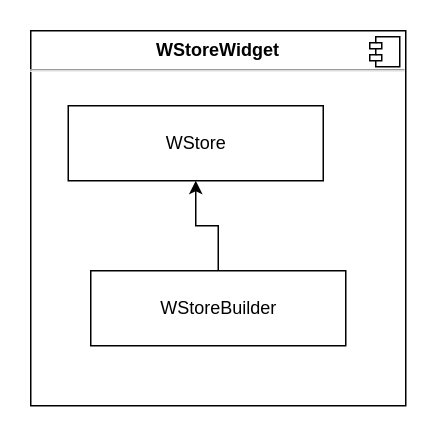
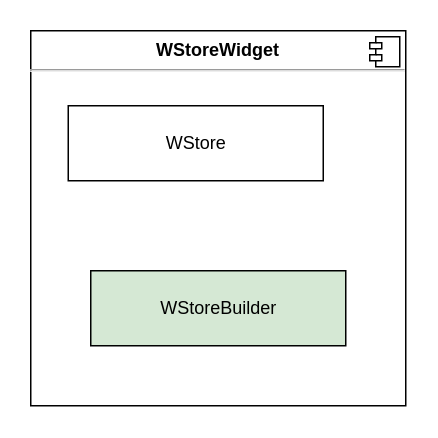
(212, 226) -> none
(218, 308) -> (218, 308)
